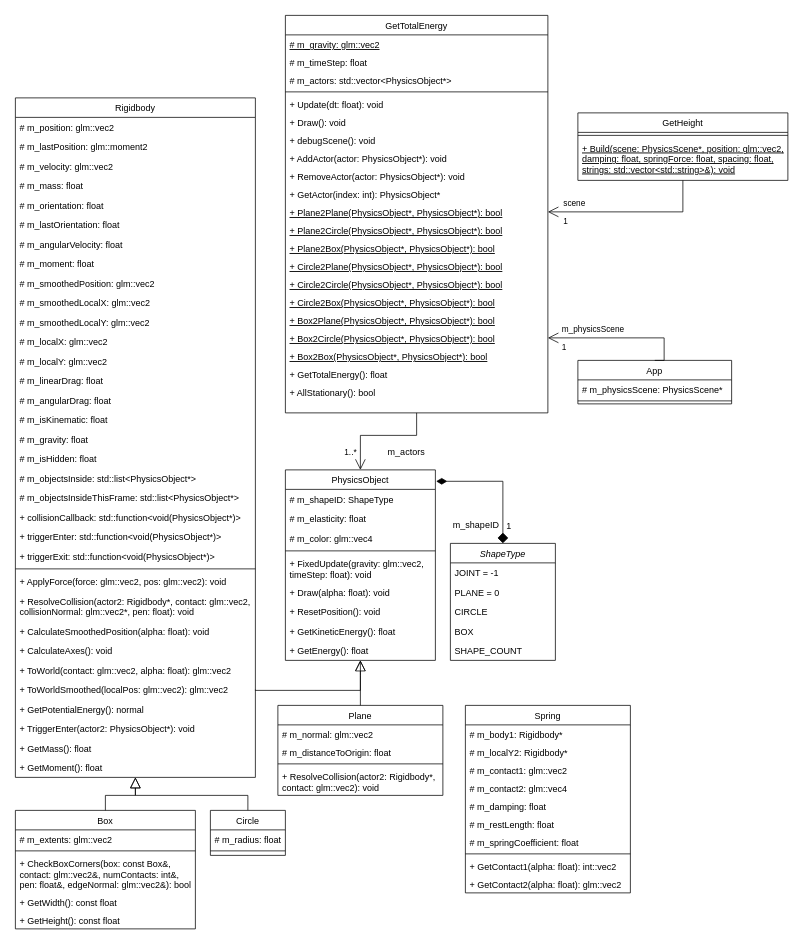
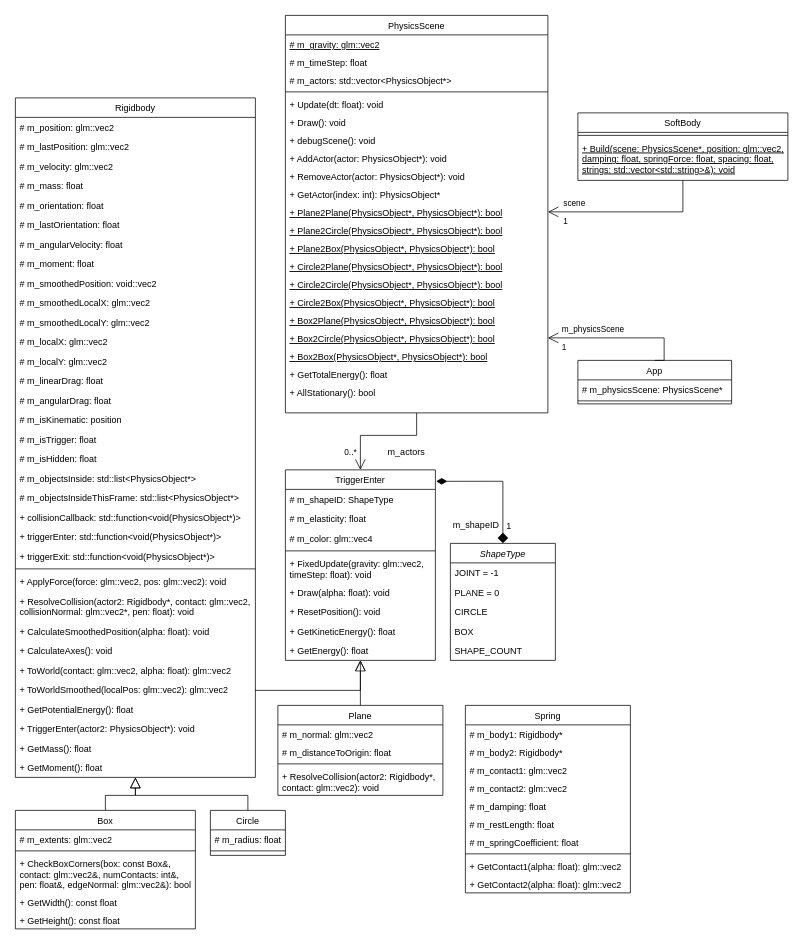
(416, 26) -> (416, 26)
(683, 123) -> (683, 123)
(85, 147) -> (77, 147)
(88, 284) -> (91, 284)
(67, 420) -> (73, 420)
(59, 440) -> (63, 440)
(352, 452) -> (352, 452)
(360, 480) -> (360, 480)
(88, 710) -> (86, 710)
(519, 753) -> (517, 753)
(520, 789) -> (520, 789)
(554, 867) -> (554, 867)
